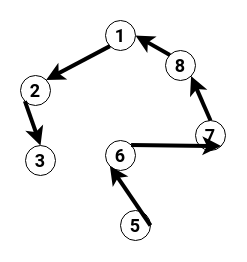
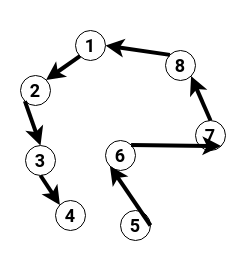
(121, 36) -> (91, 46)
none -> (47, 185)
none -> (71, 216)
